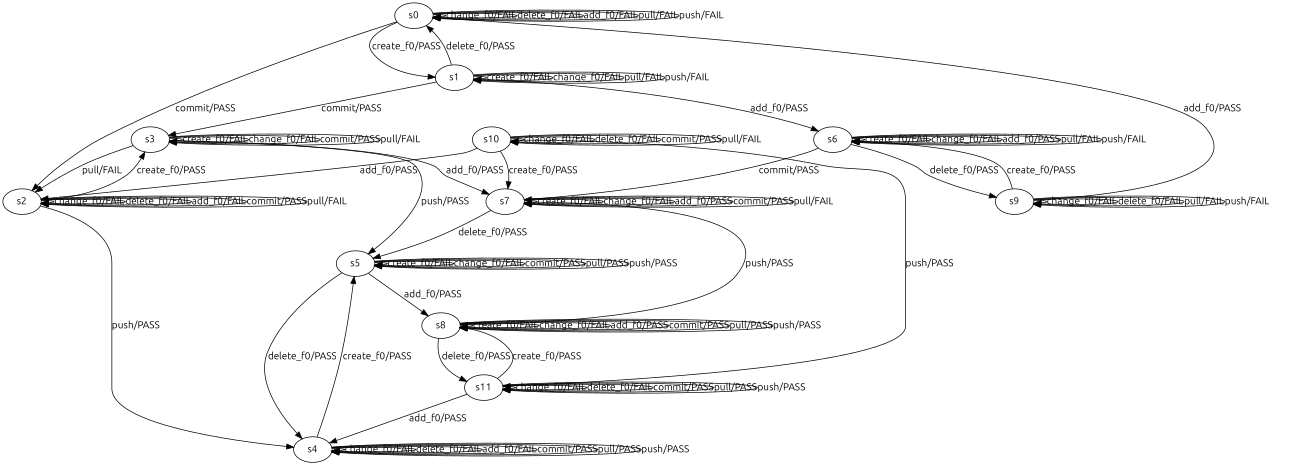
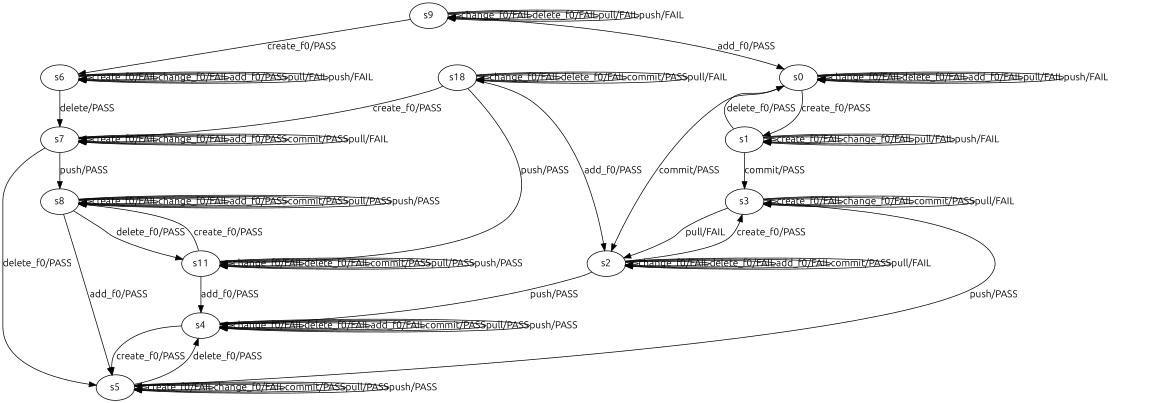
(644, 94) -> none
(492, 140) -> (457, 78)
(330, 148) -> none
(920, 170) -> none
(789, 171) -> (87, 109)
(395, 293) -> (87, 291)
